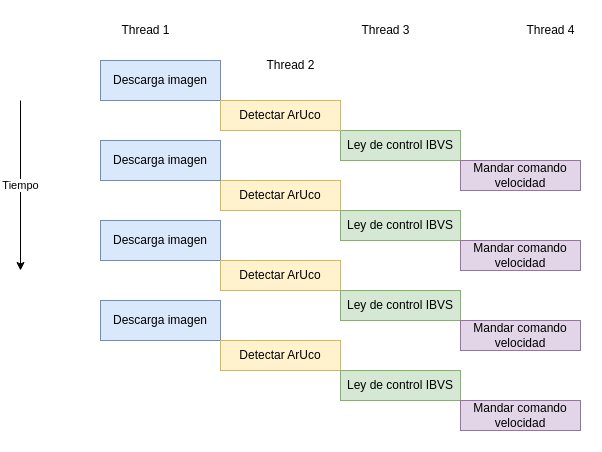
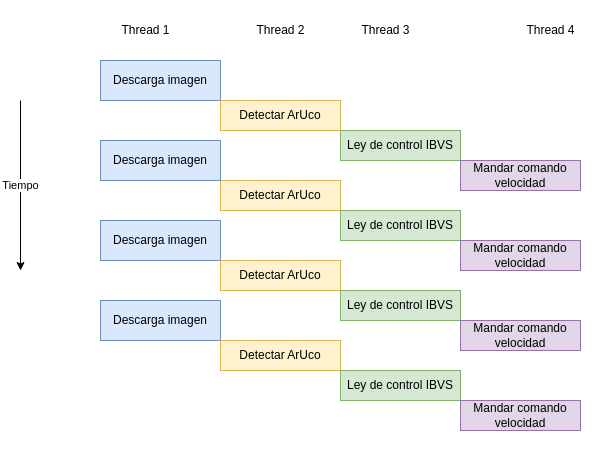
(291, 66) -> (281, 31)
